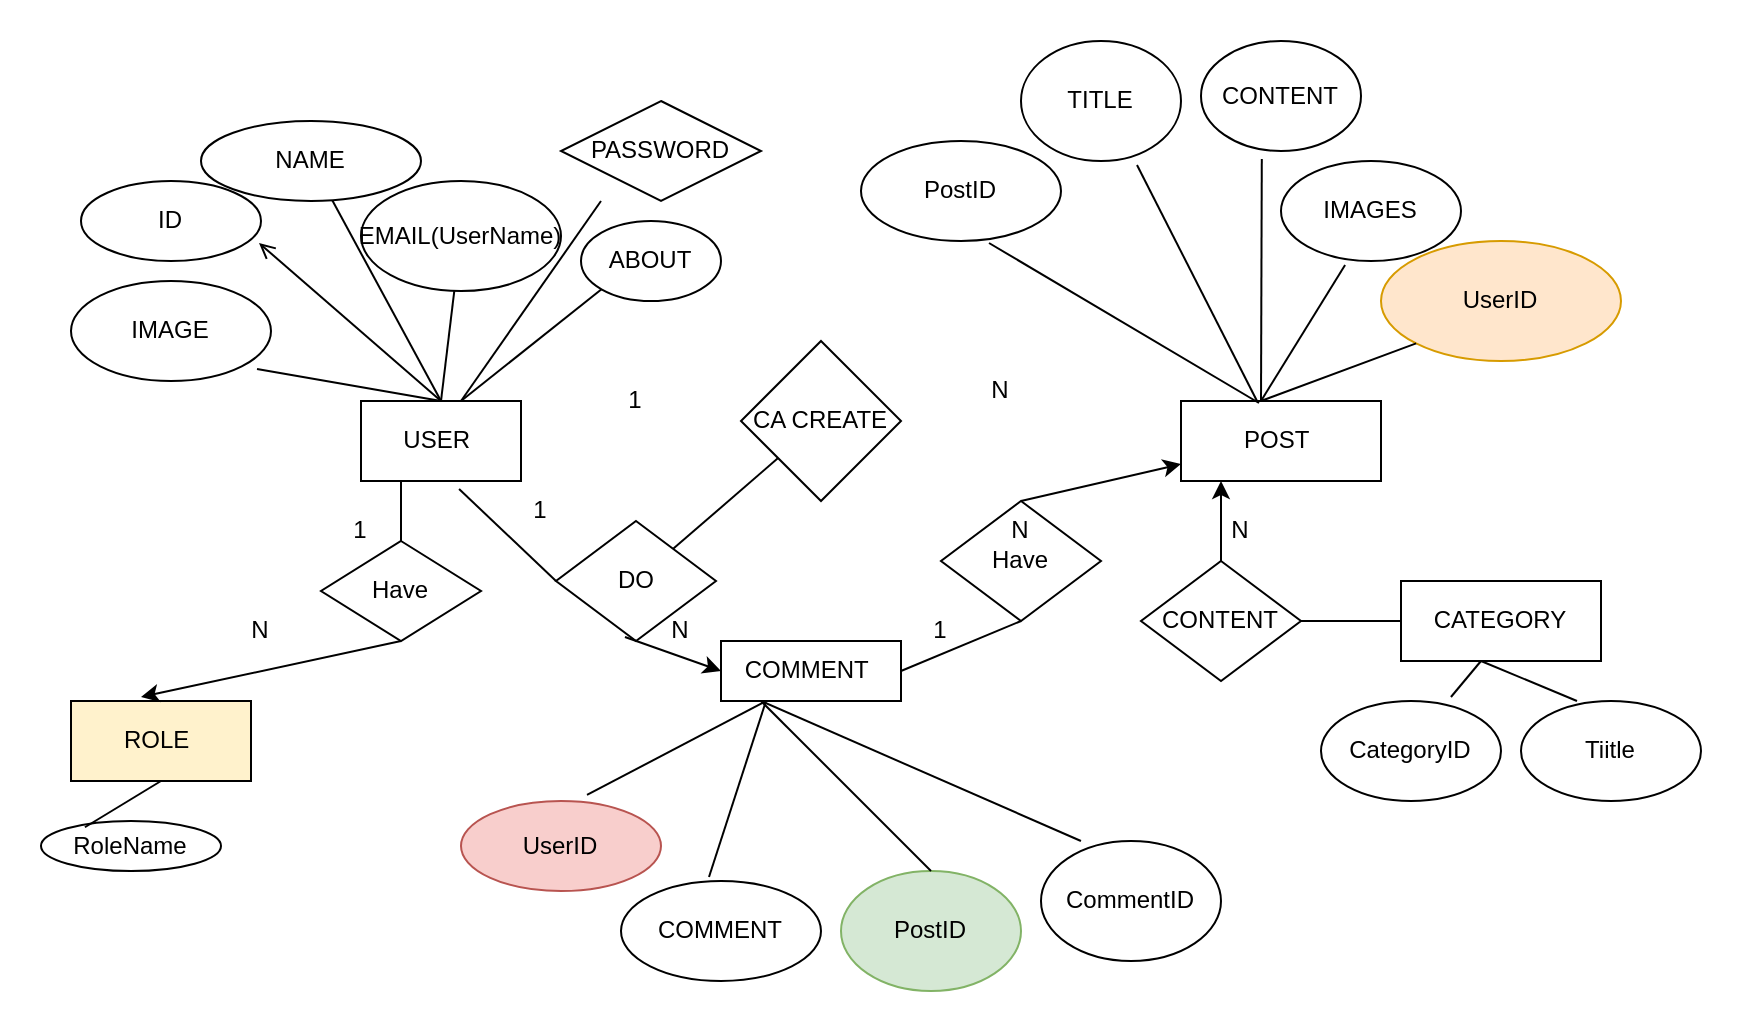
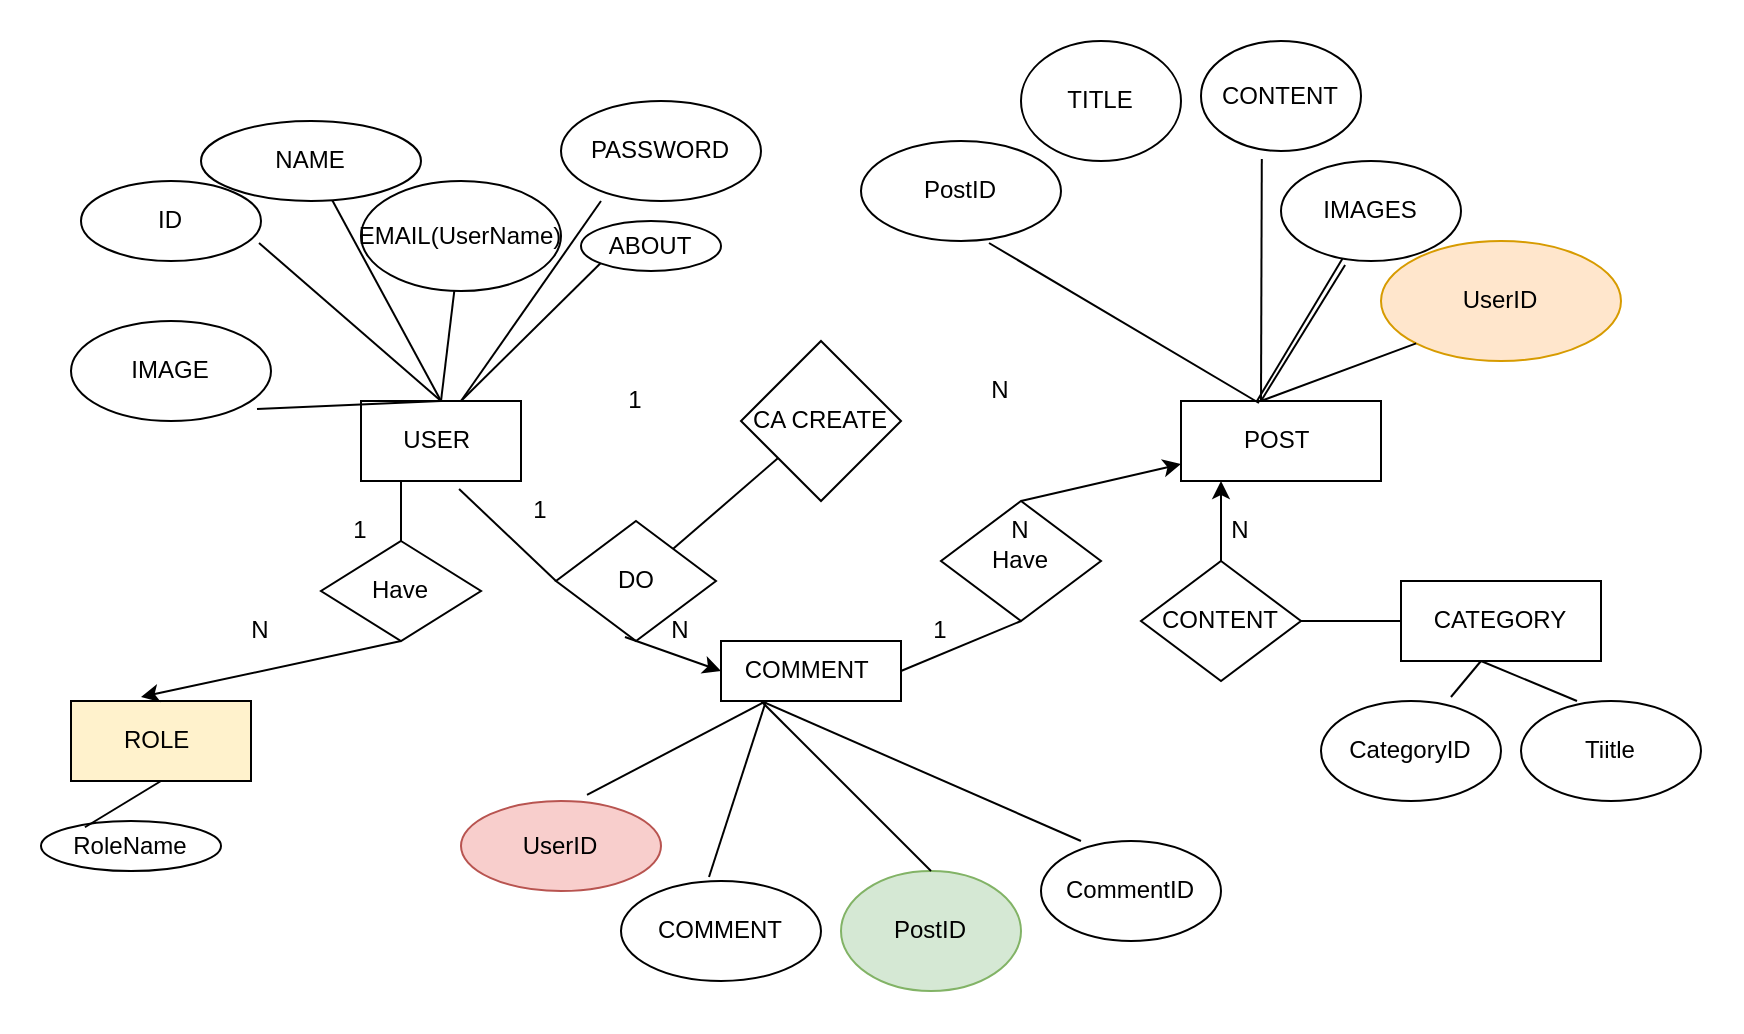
(661, 151) -> (661, 151)
(265, 248) -> (263, 246)
(651, 261) -> (651, 246)
(1196, 280) -> (1303, 324)
(171, 331) -> (171, 371)
(1131, 901) -> (1131, 891)
